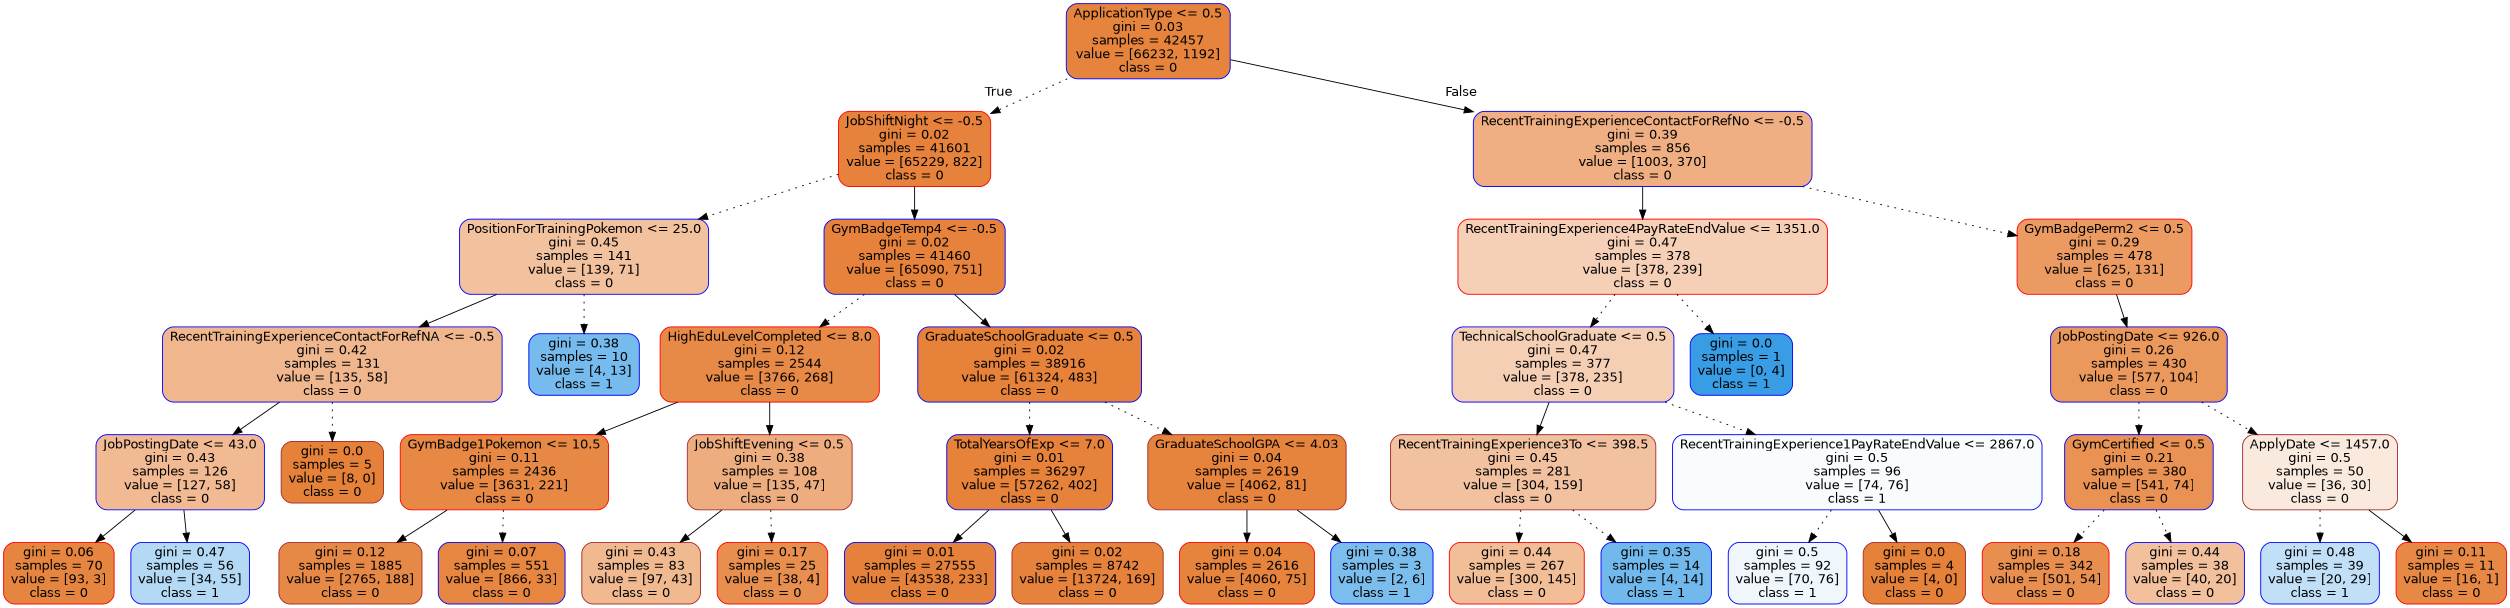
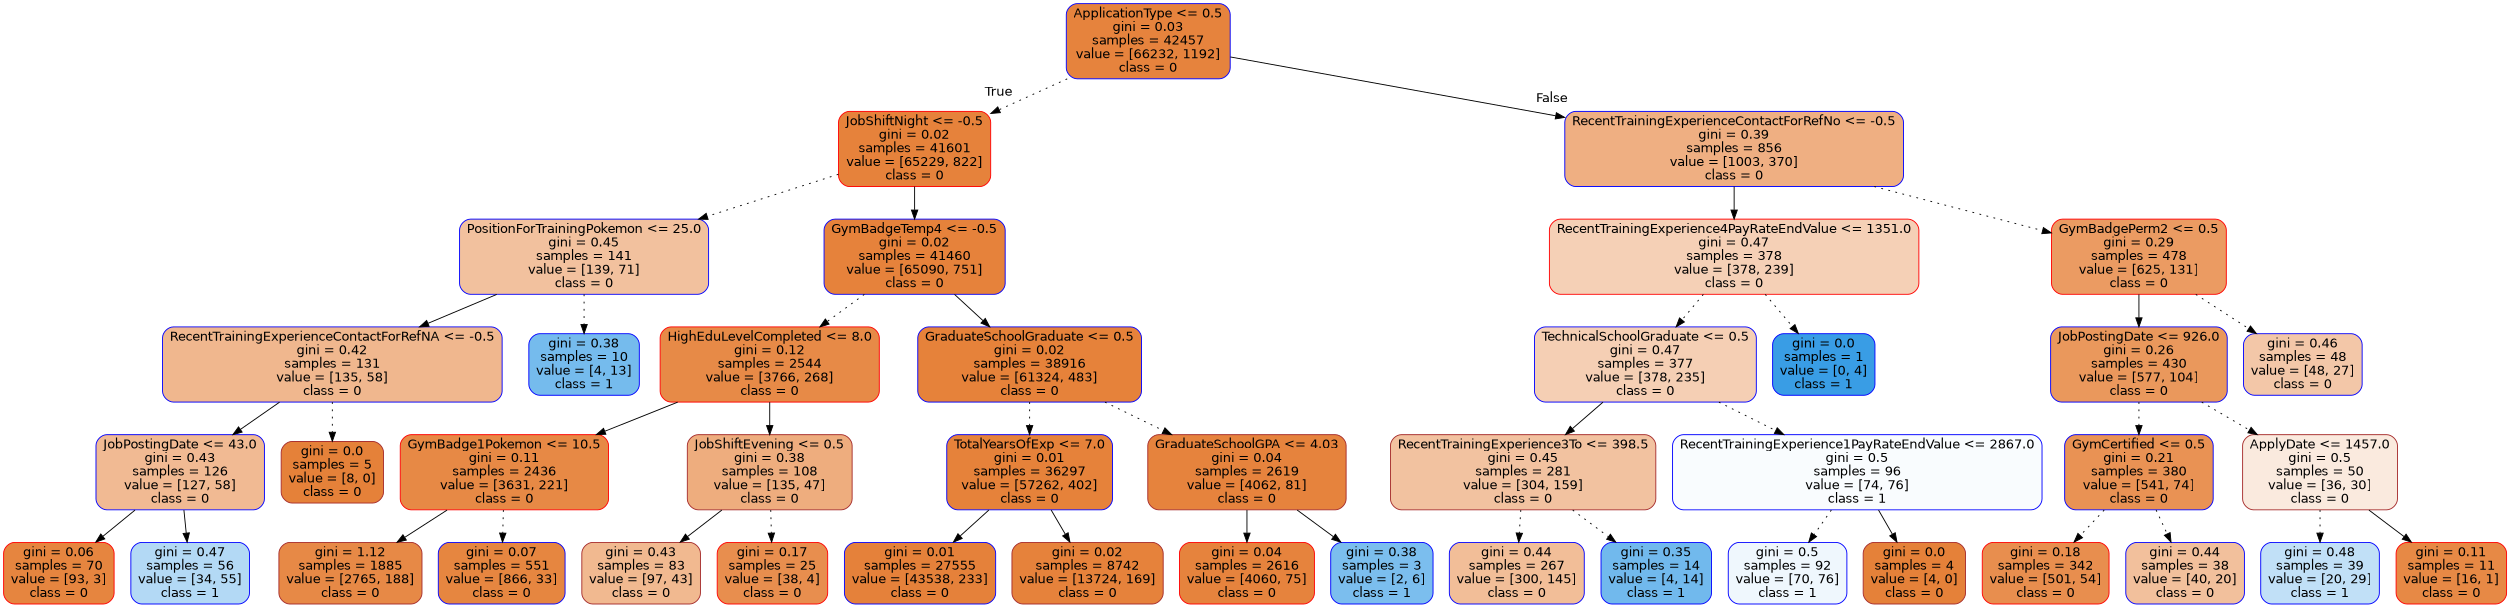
none -> (2303, 364)
(350, 573) -> (350, 573)
(1517, 573) -> (1517, 573)
